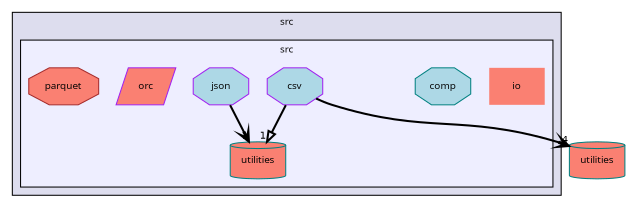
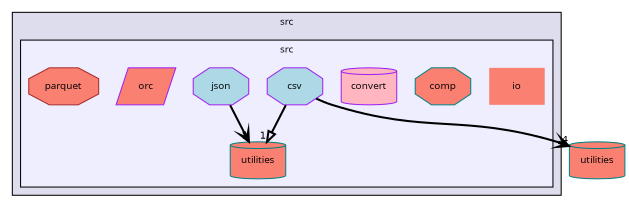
none -> (369, 86)
(443, 86) -> (443, 86)
